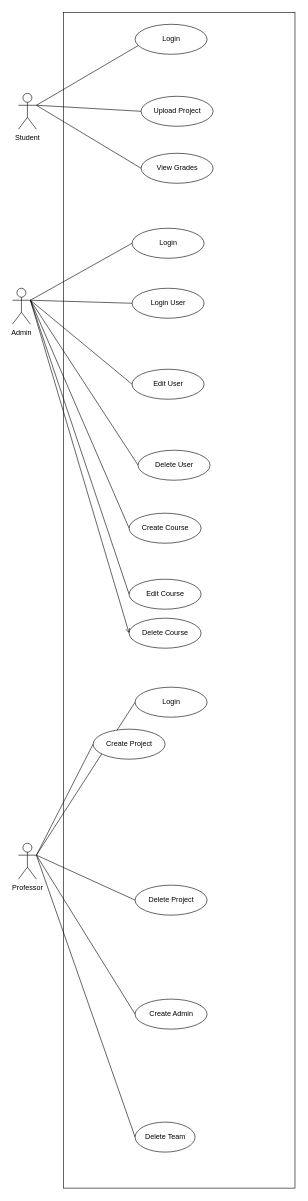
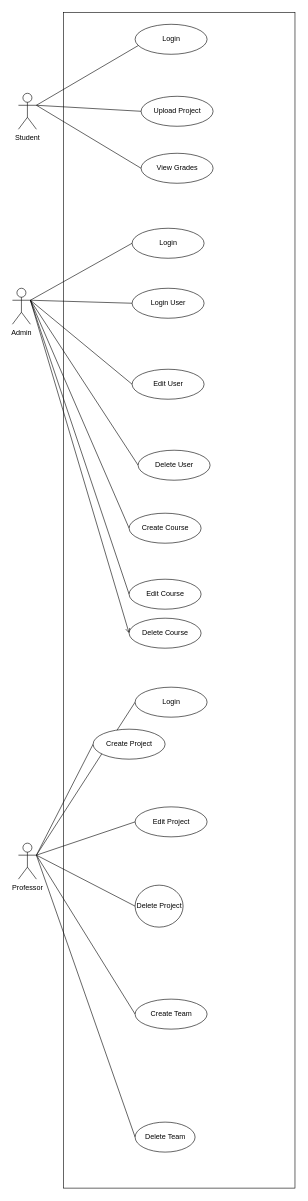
none -> (171, 822)
none -> (88, 838)
(171, 900) -> (159, 906)
(171, 1014) -> (171, 1014)
